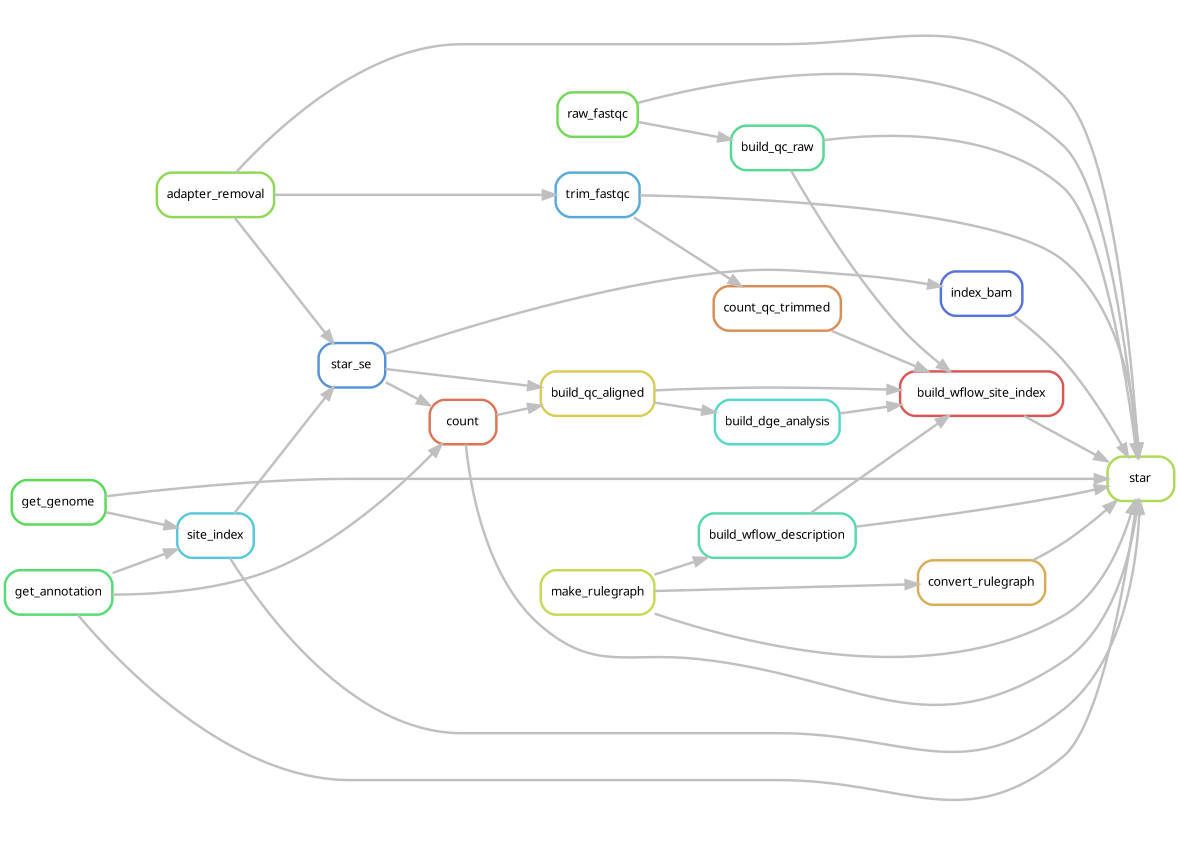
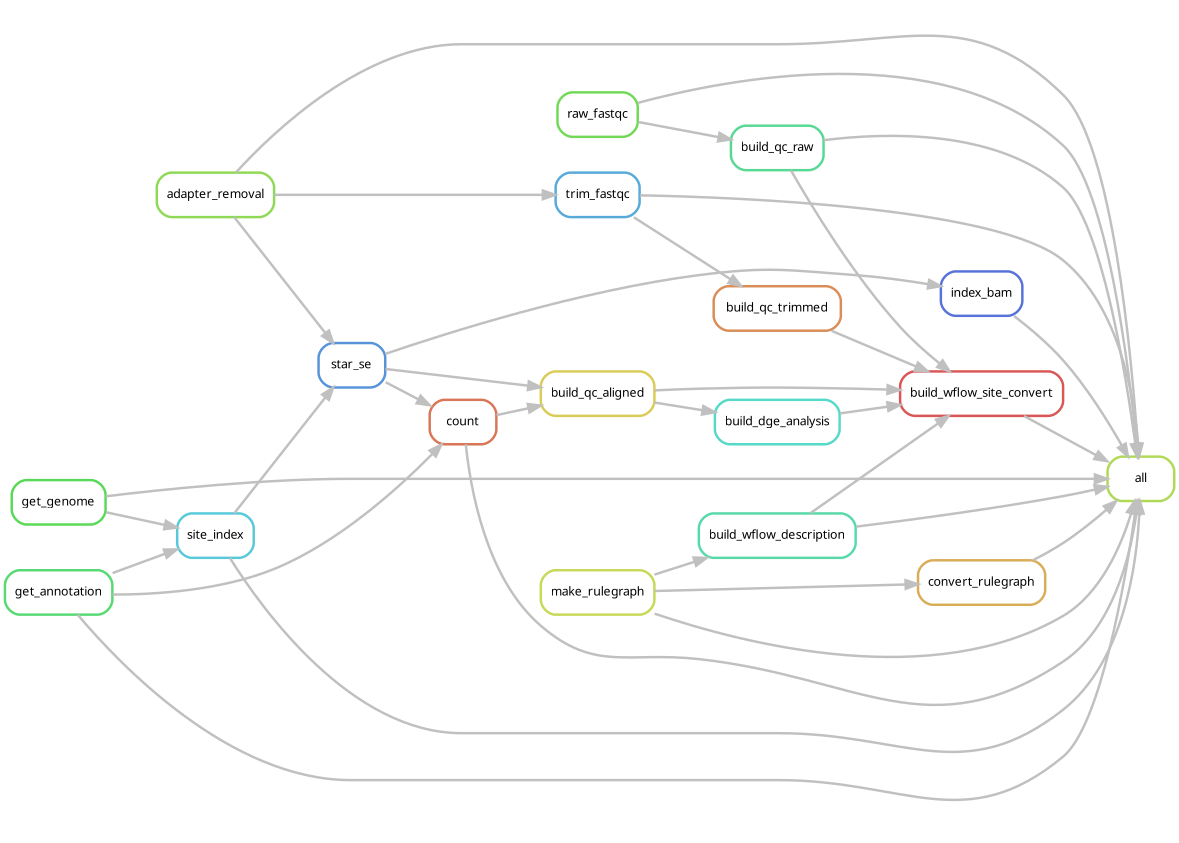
(777, 308) -> (777, 308)
(982, 394) -> (982, 394)
(1141, 479) -> (1141, 479)
